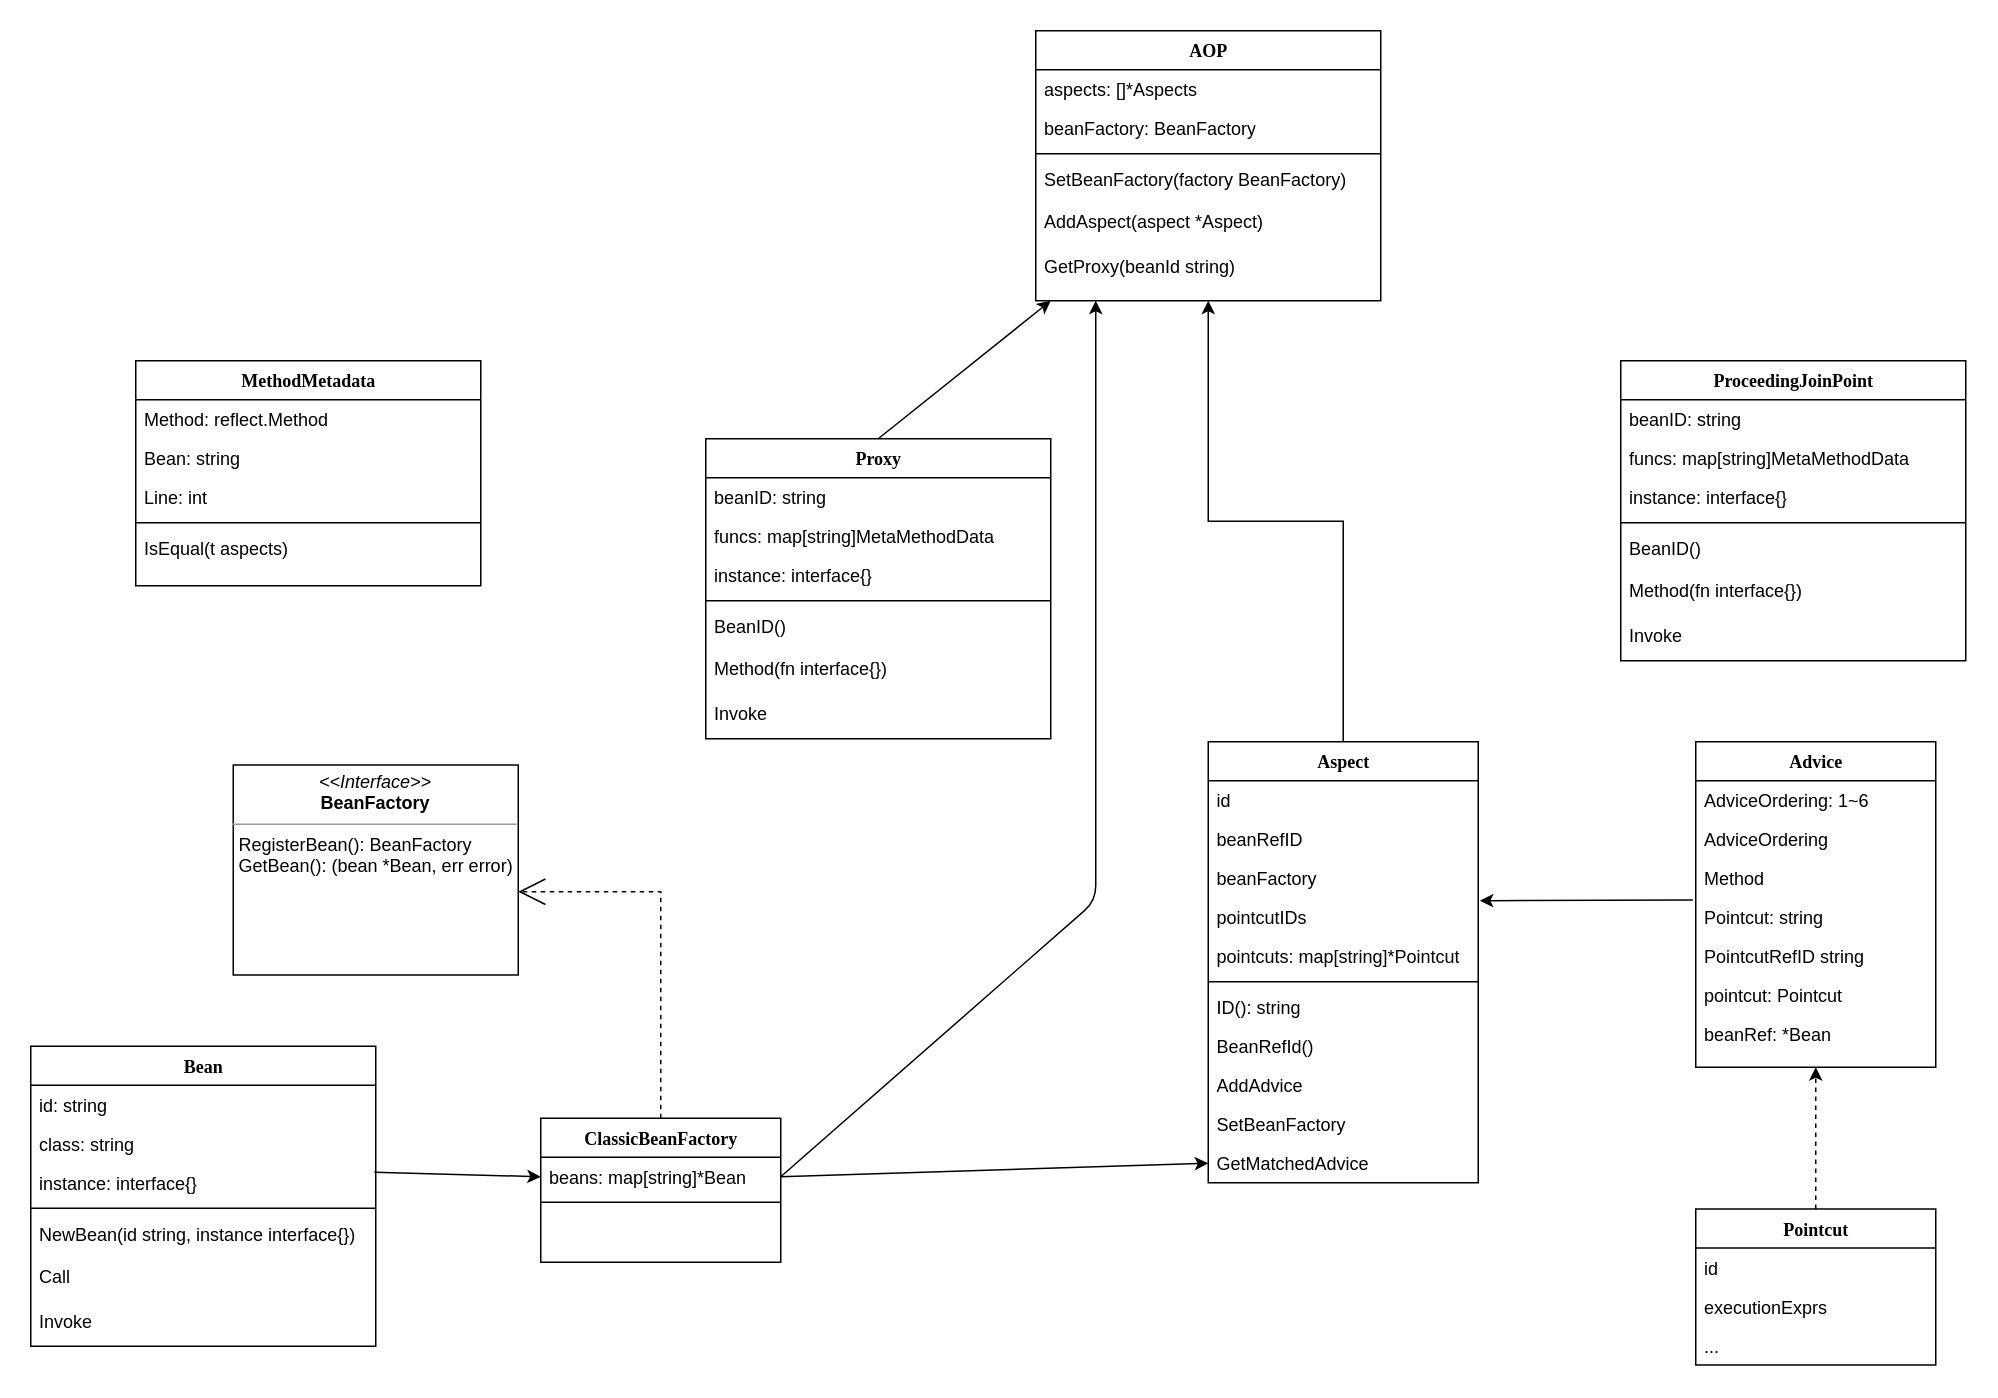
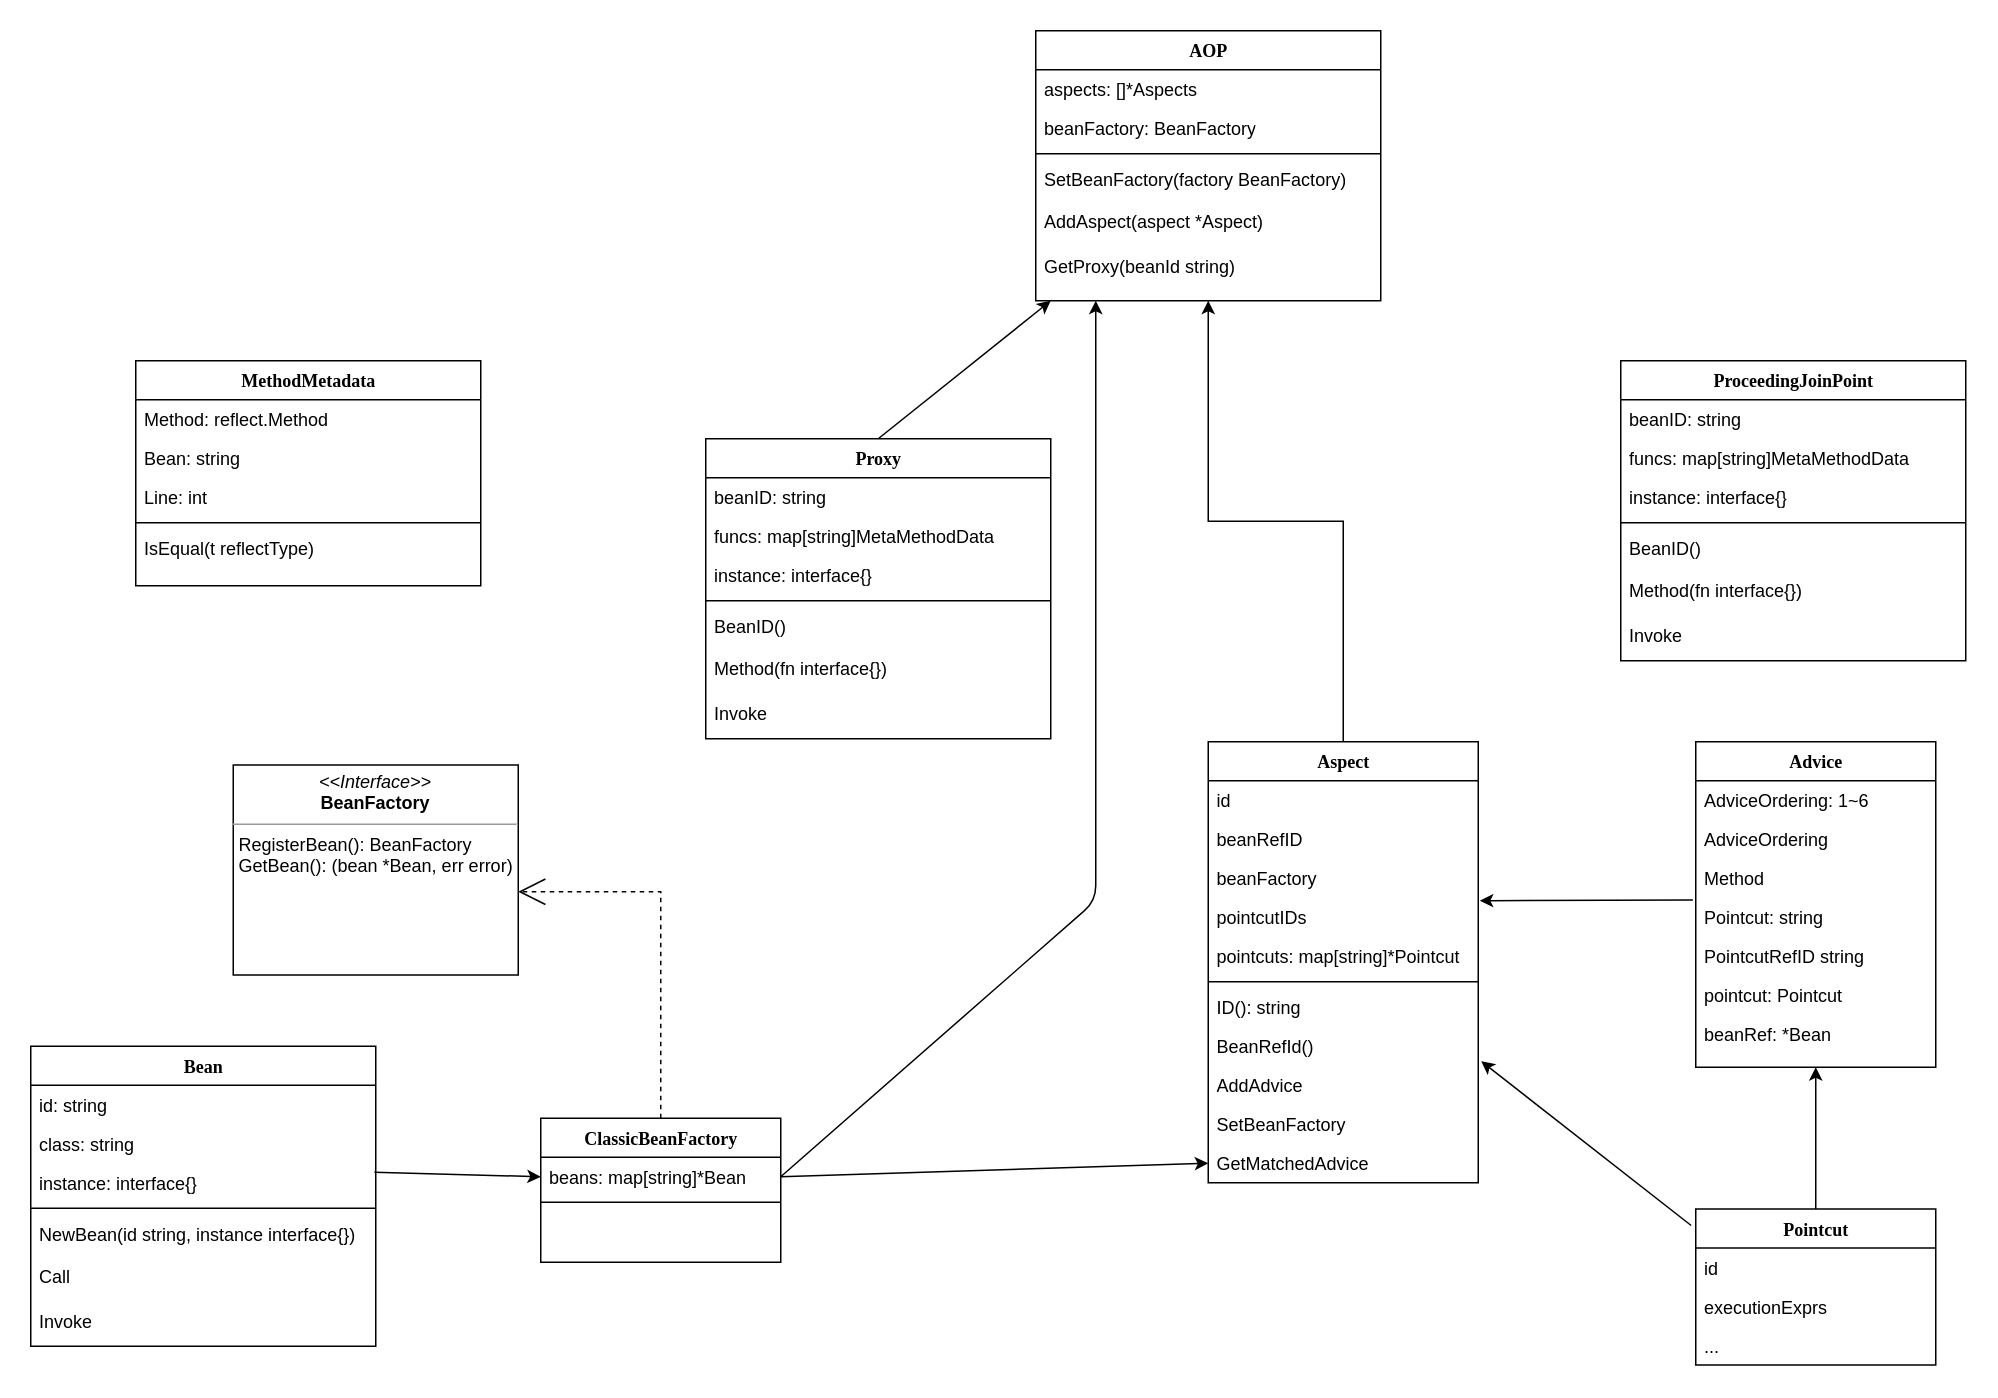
(231, 550) -> (249, 550)
(1816, 1144) -> (1816, 1144)
none -> (1590, 1147)
